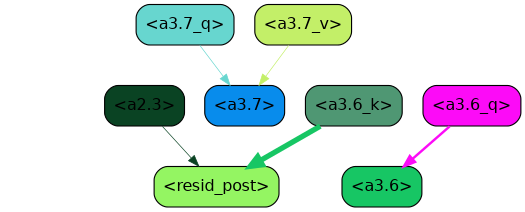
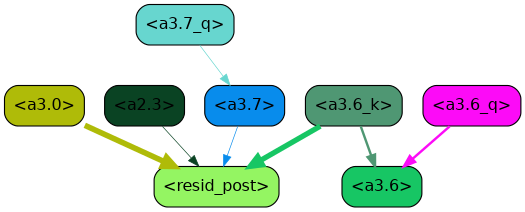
(303, 25) -> none
none -> (44, 106)
none -> (232, 141)
none -> (366, 141)
